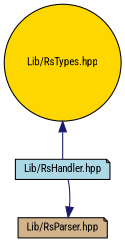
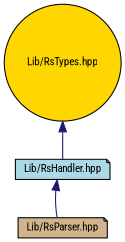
(70, 193) -> (56, 204)
